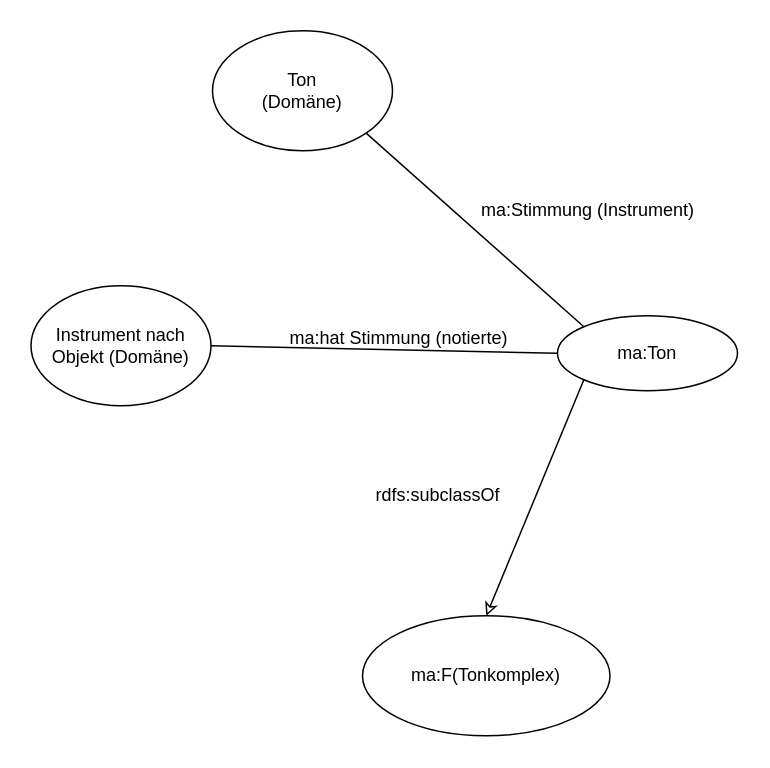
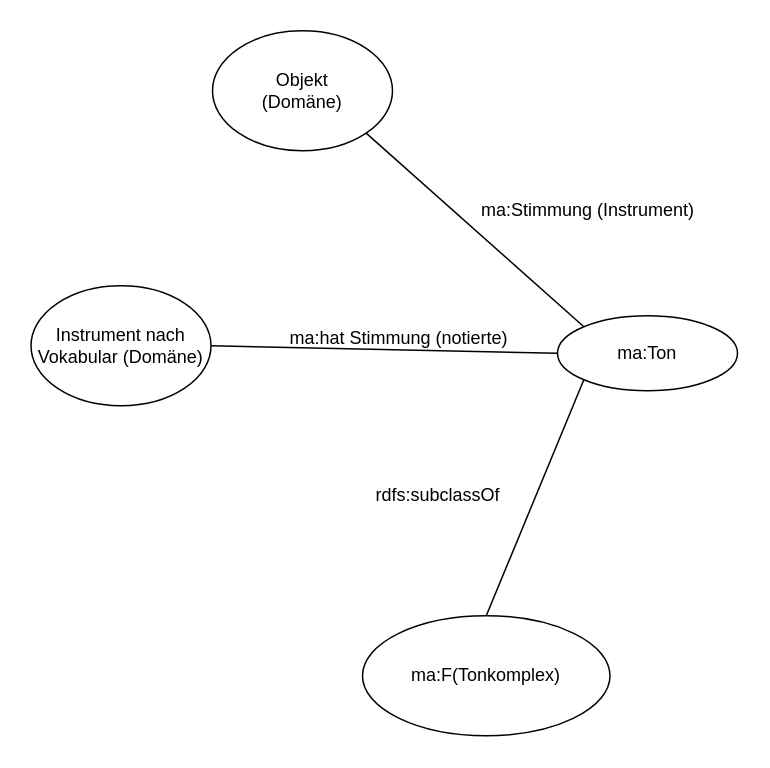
(302, 91) -> (302, 91)
(121, 346) -> (121, 346)
(490, 605) -> (489, 609)
